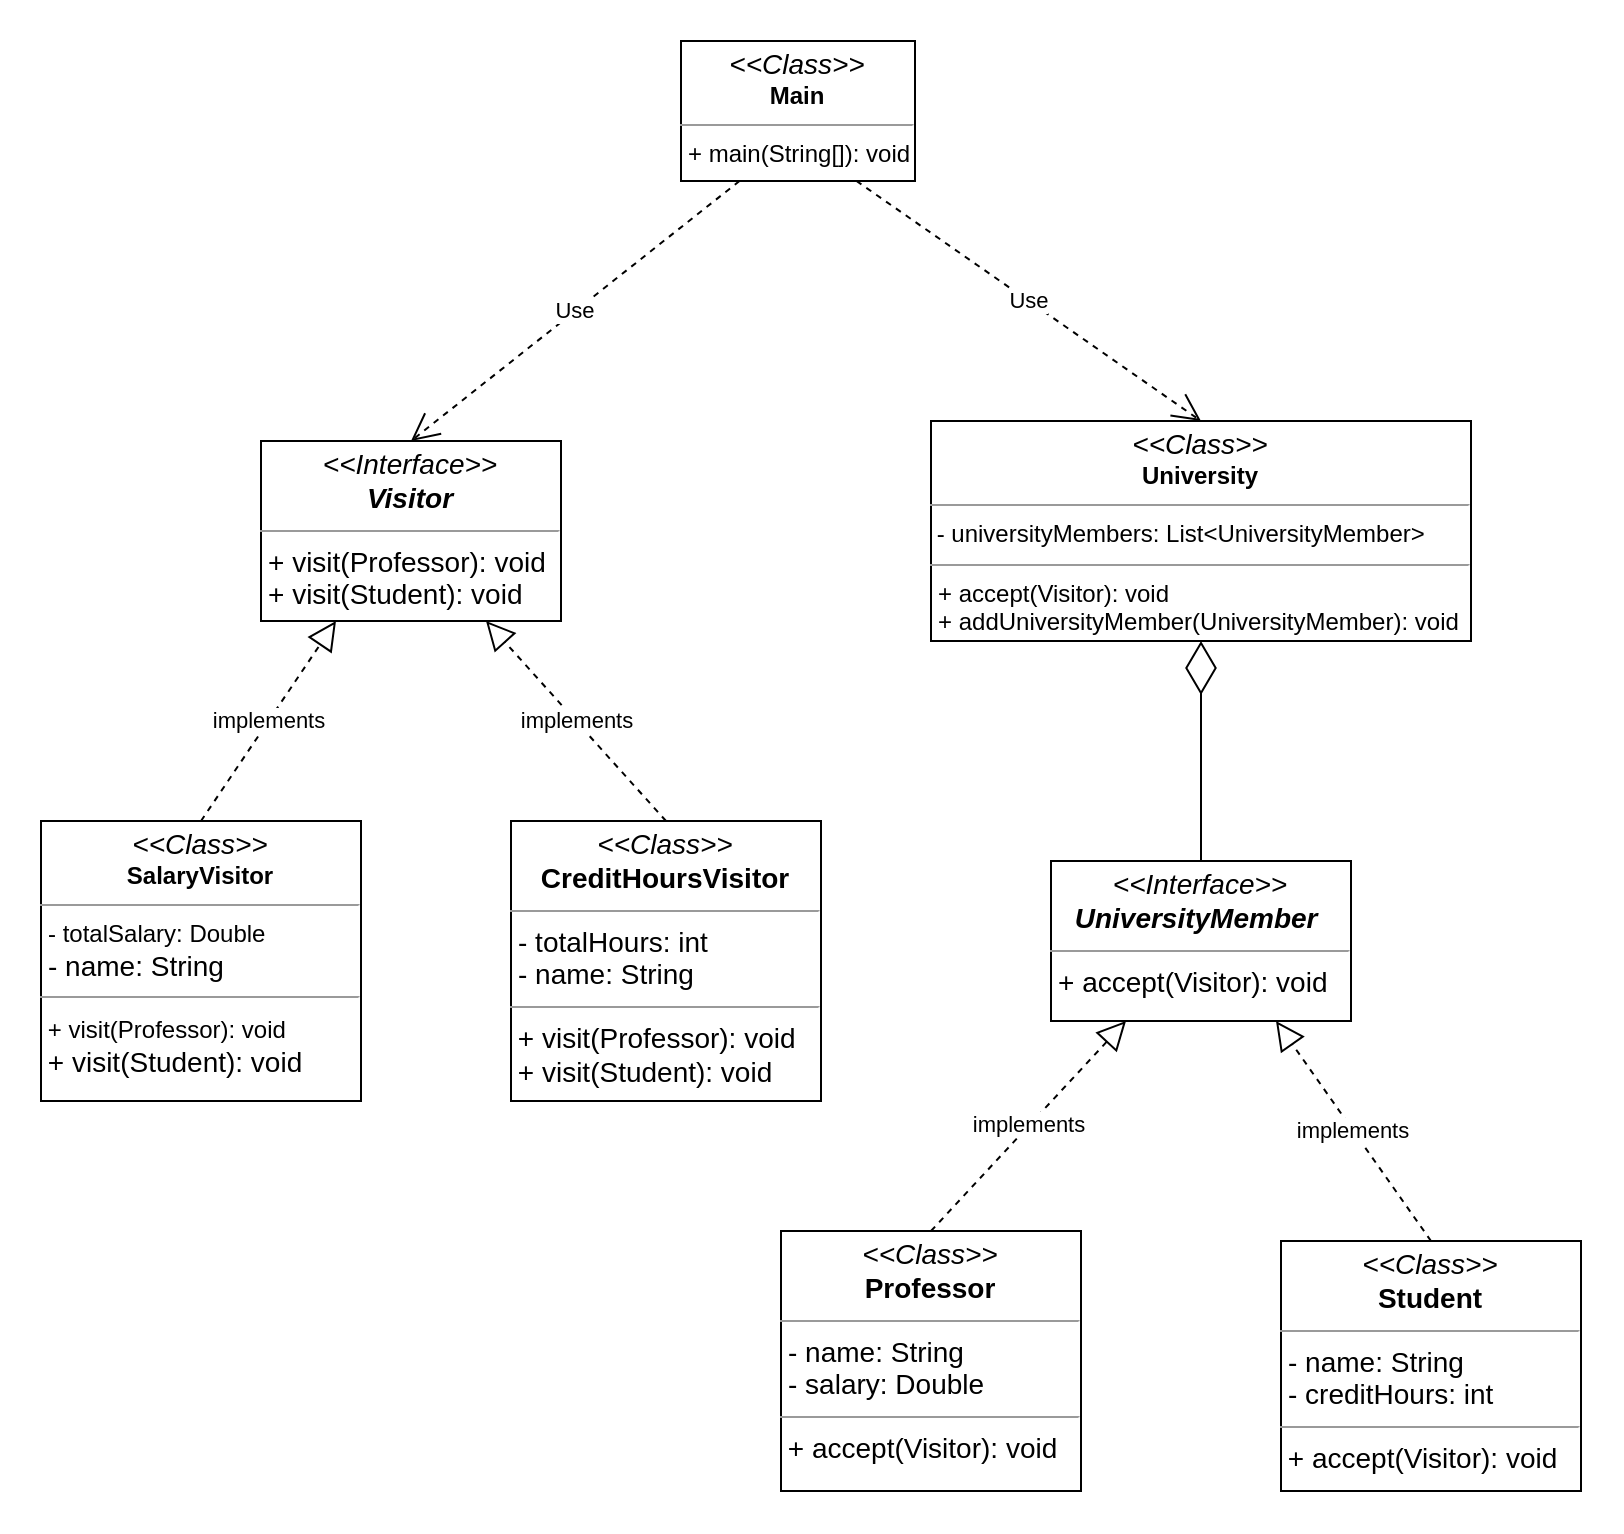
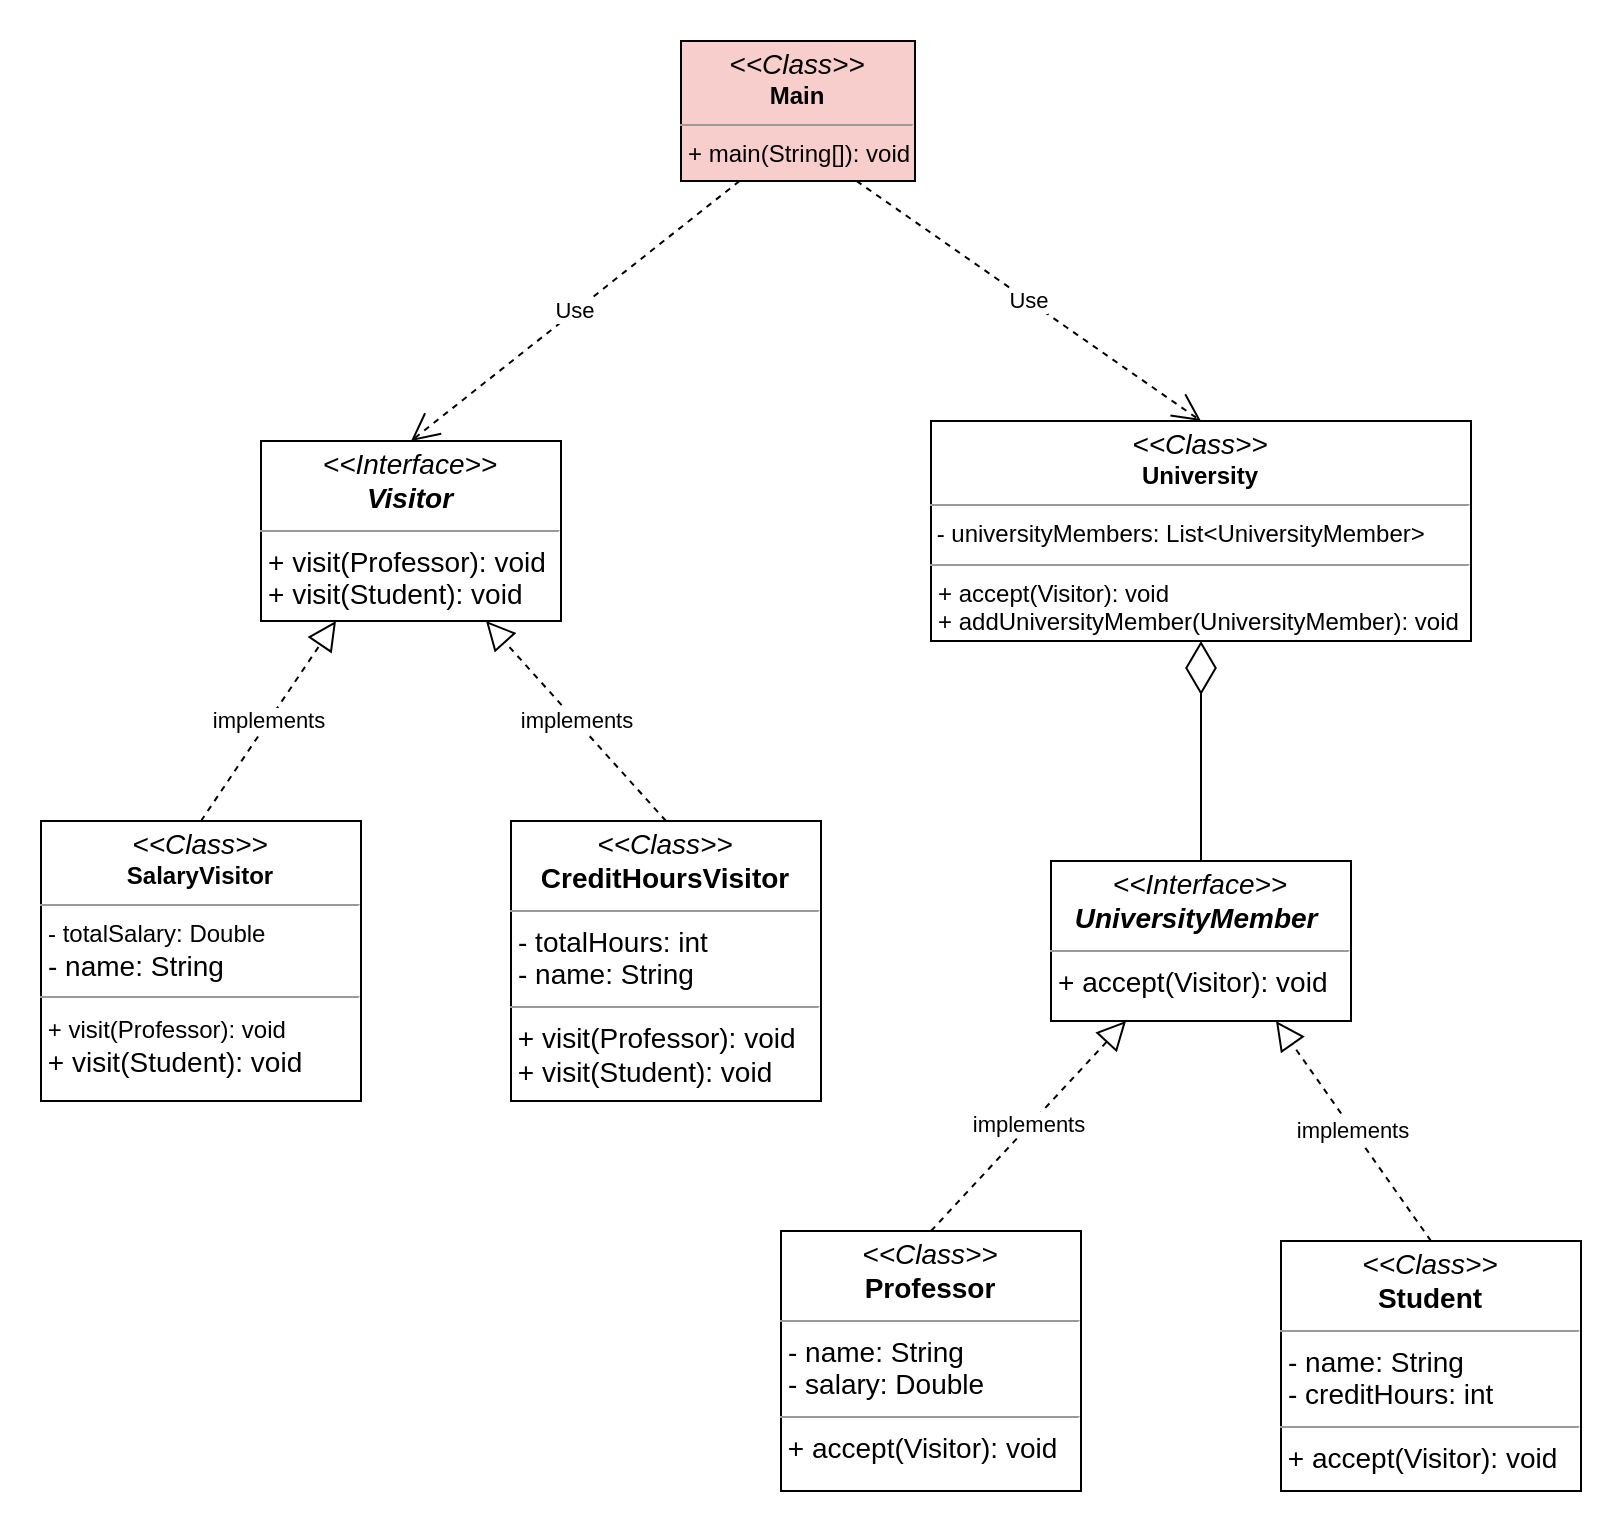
(798, 111) -> (798, 111)
